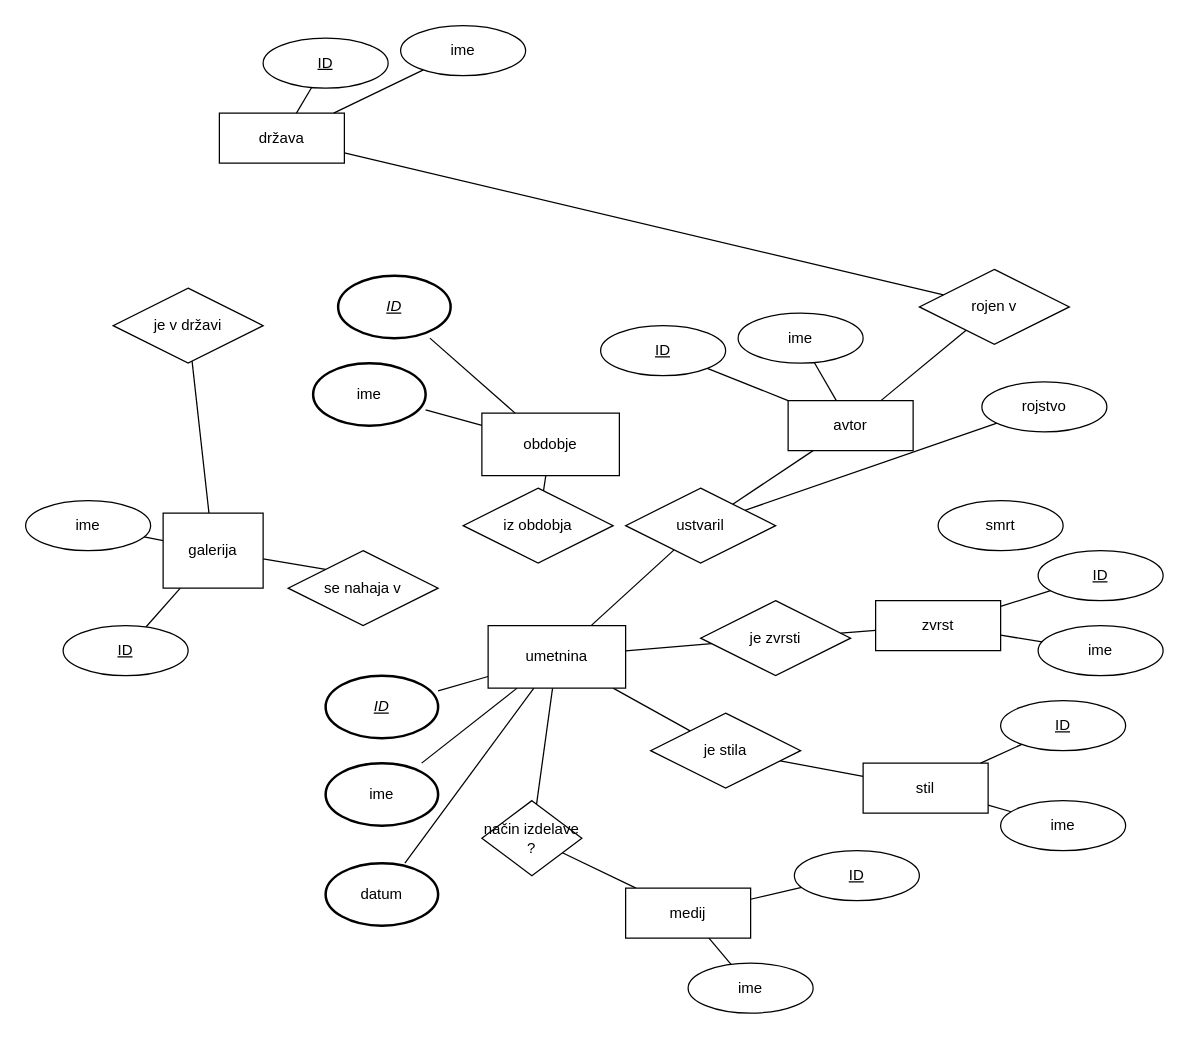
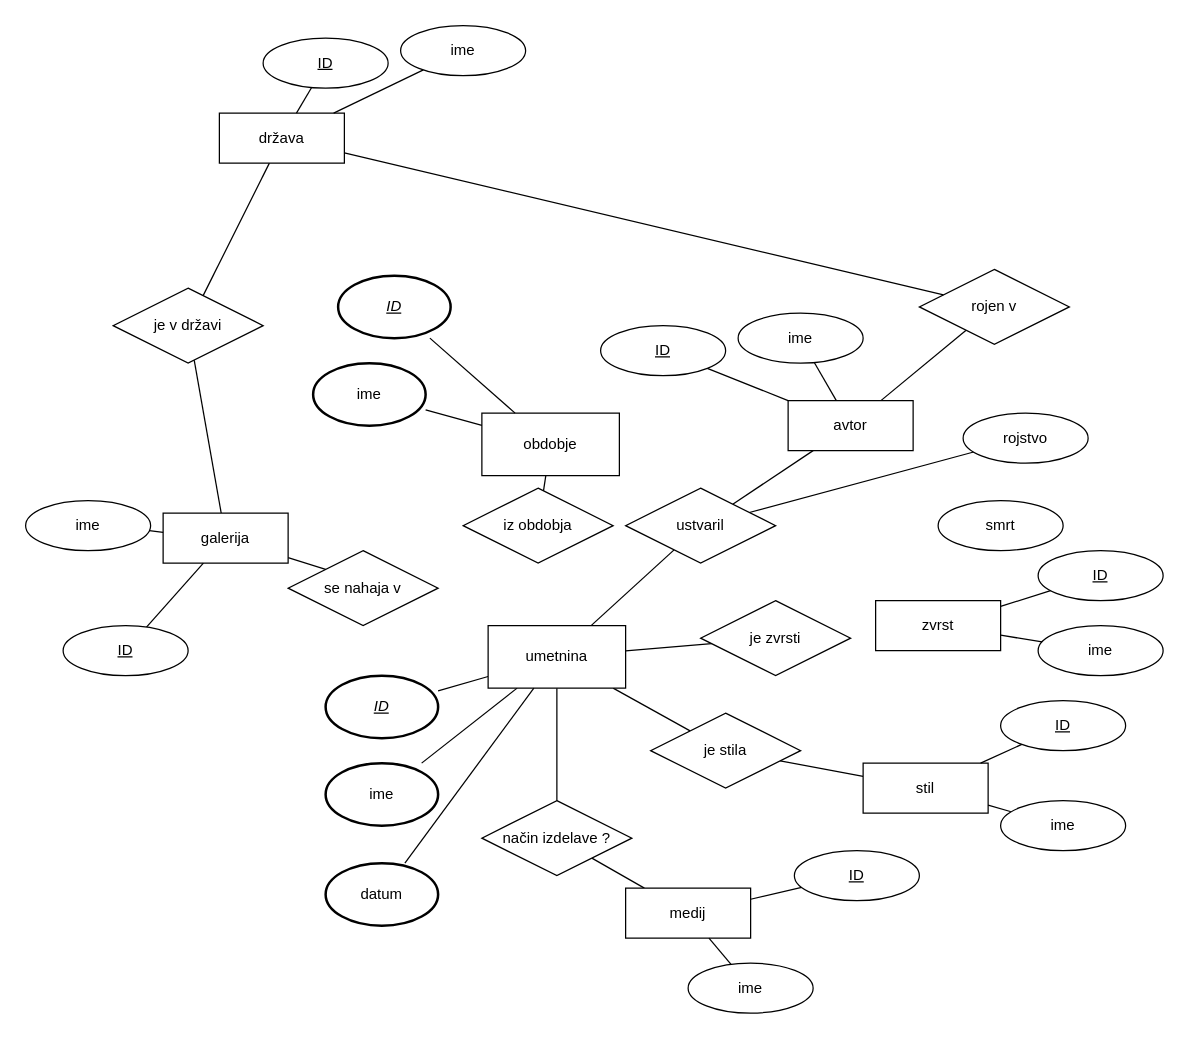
none -> (236, 229)
(1044, 407) -> (1026, 438)
(213, 551) -> (226, 538)
(859, 632) -> none
(532, 838) -> (557, 838)
